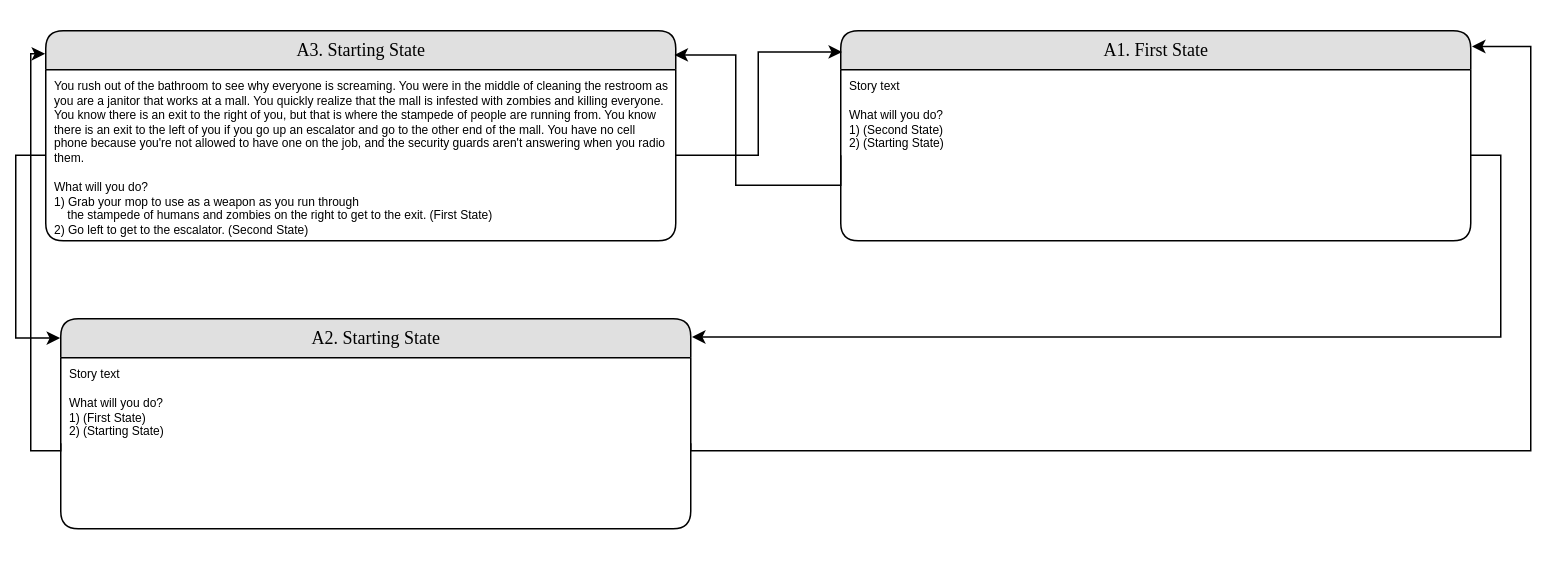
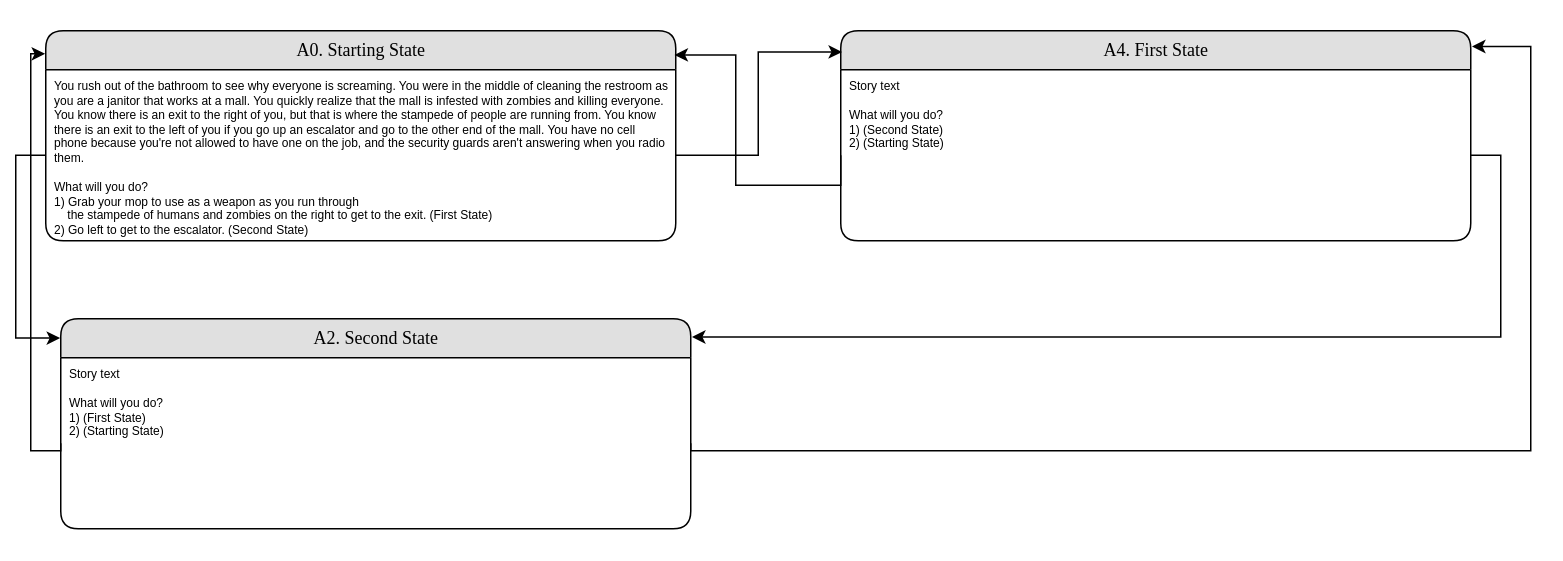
(362, 50) -> (362, 50)
(1157, 50) -> (1157, 50)
(377, 338) -> (377, 338)
